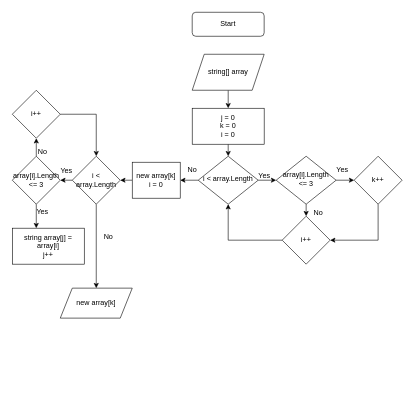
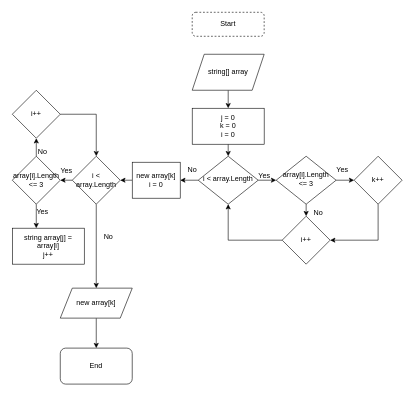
(228, 24) -> (228, 24)
none -> (96, 342)
none -> (96, 366)
